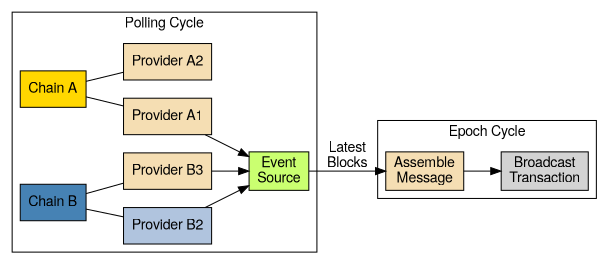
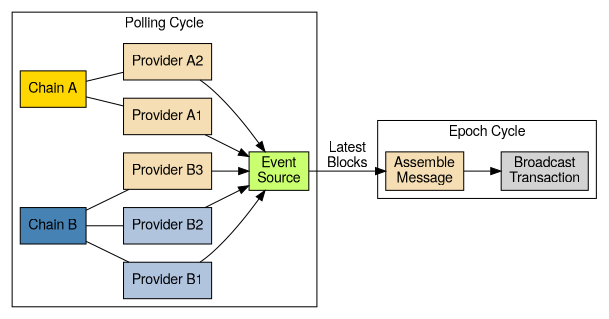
none -> (232, 109)
none -> (168, 280)
